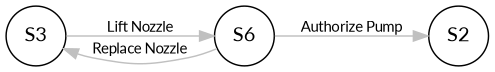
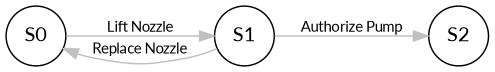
(36, 36) -> (36, 36)
(244, 36) -> (244, 36)
